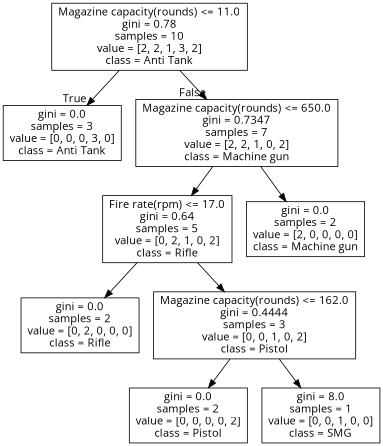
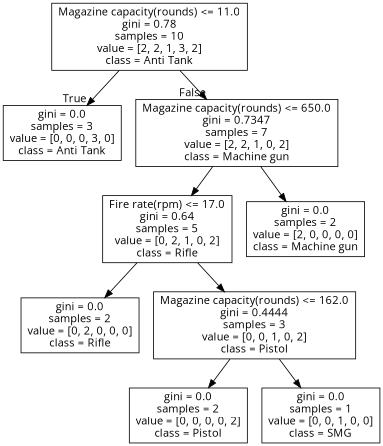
(321, 415) -> (321, 415)
